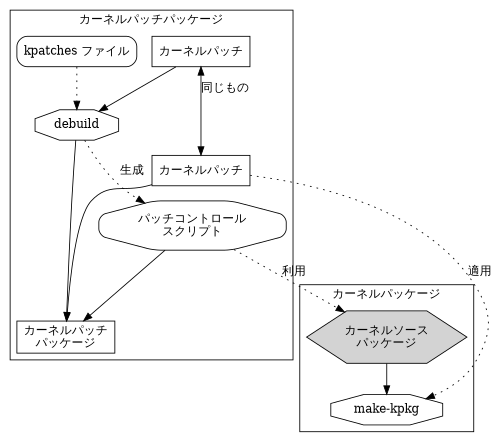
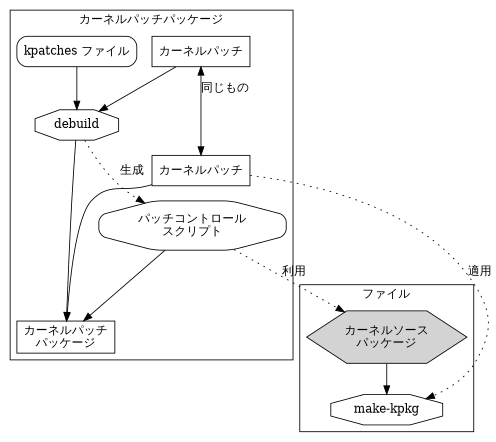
(77, 84) -> (77, 84)
(387, 294) -> (387, 294)
